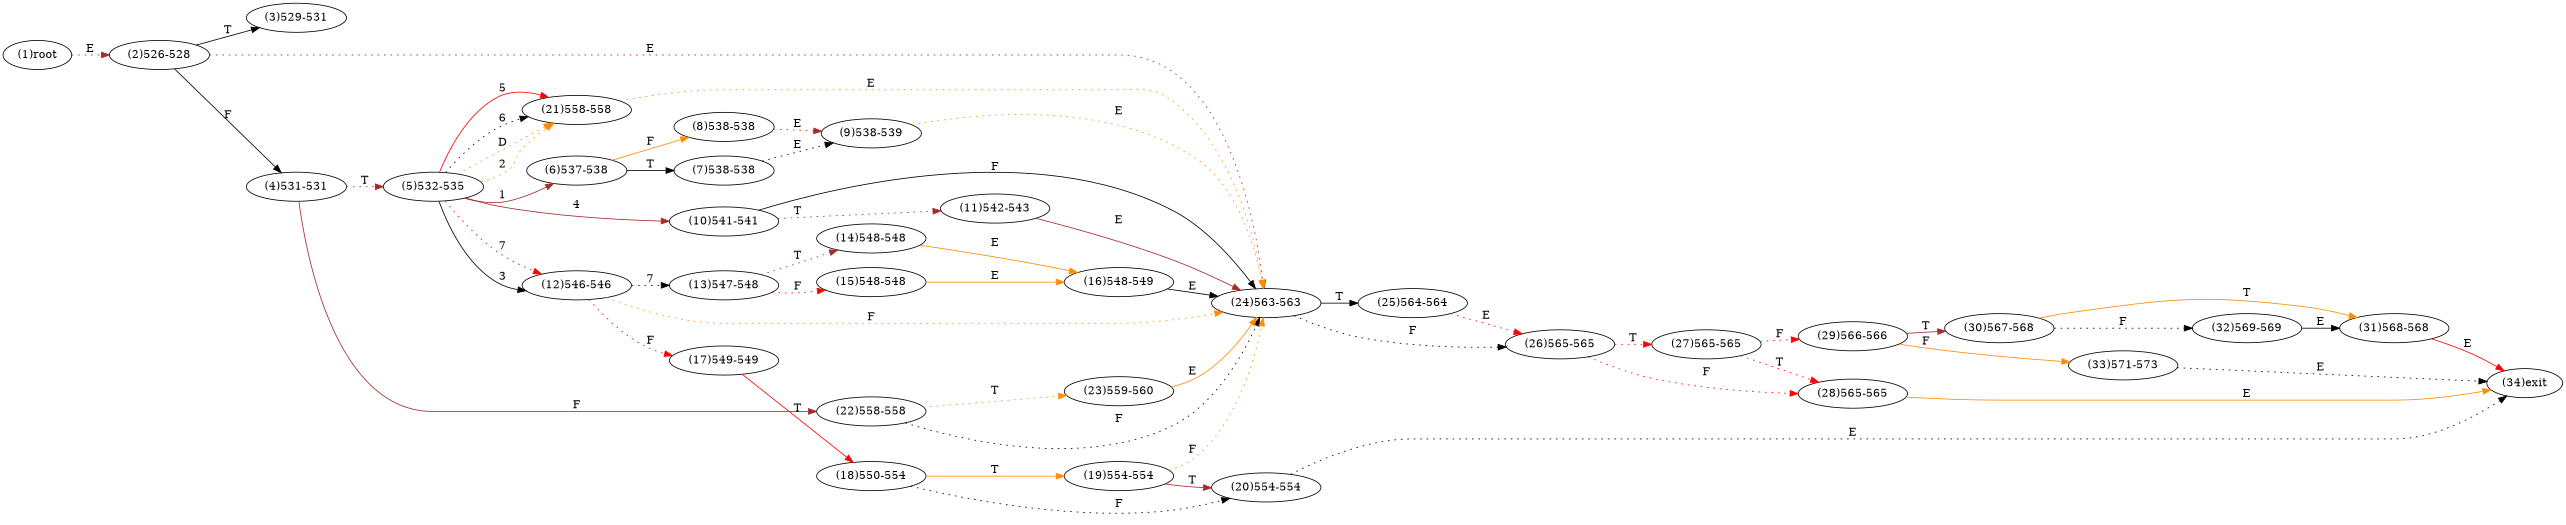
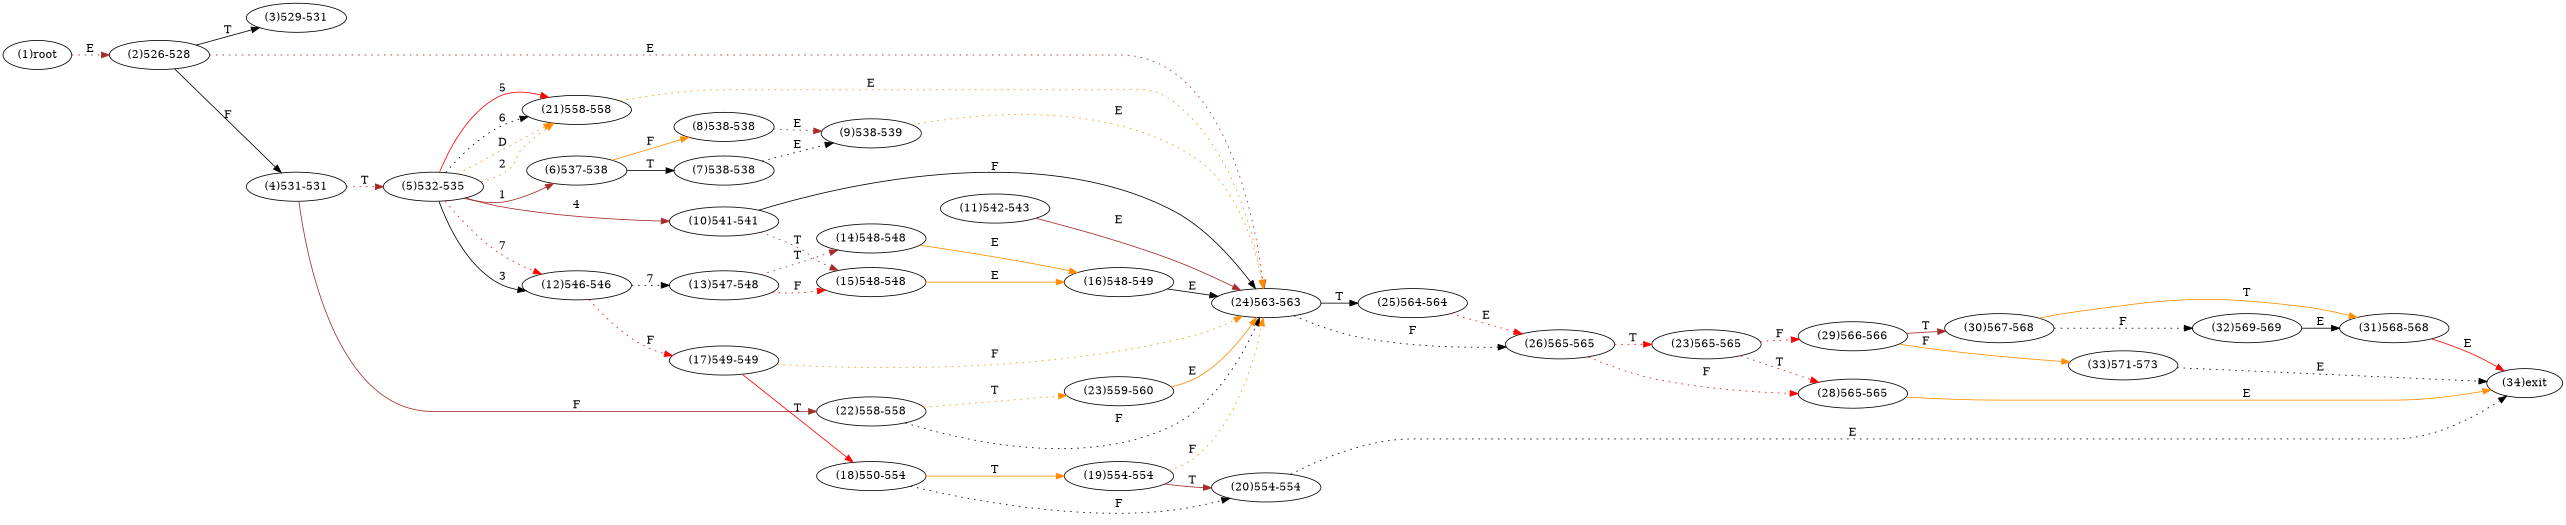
(855, 215) -> (797, 247)
(909, 323) -> (1008, 363)
(1706, 344) -> (1706, 344)
